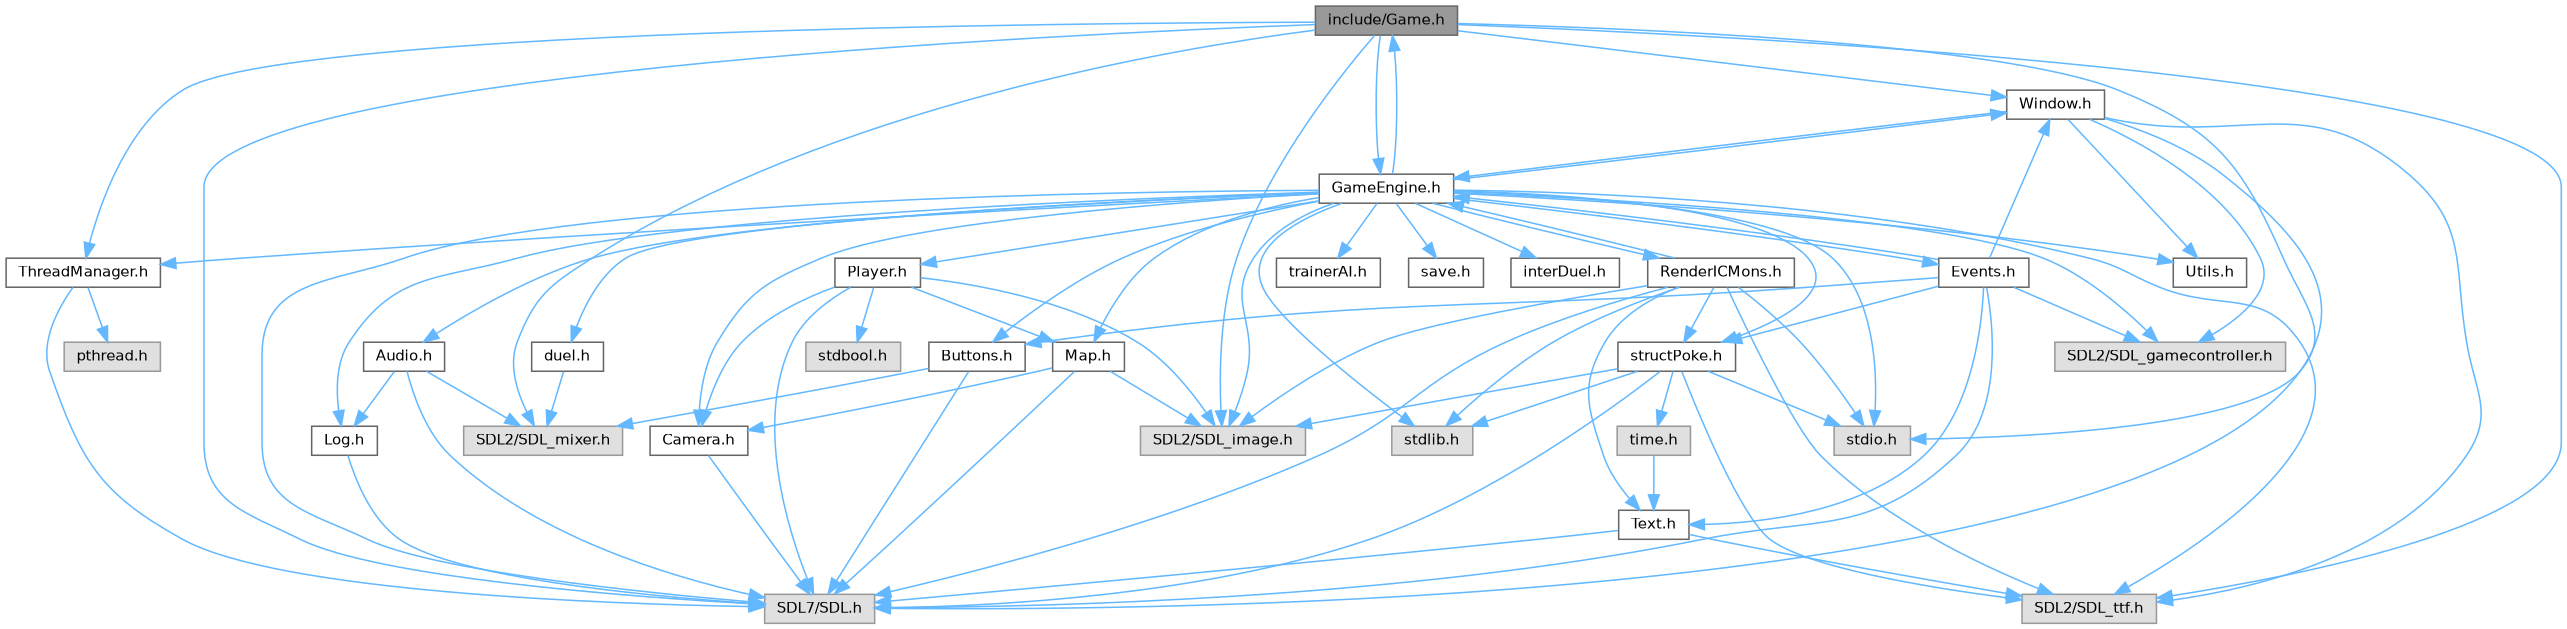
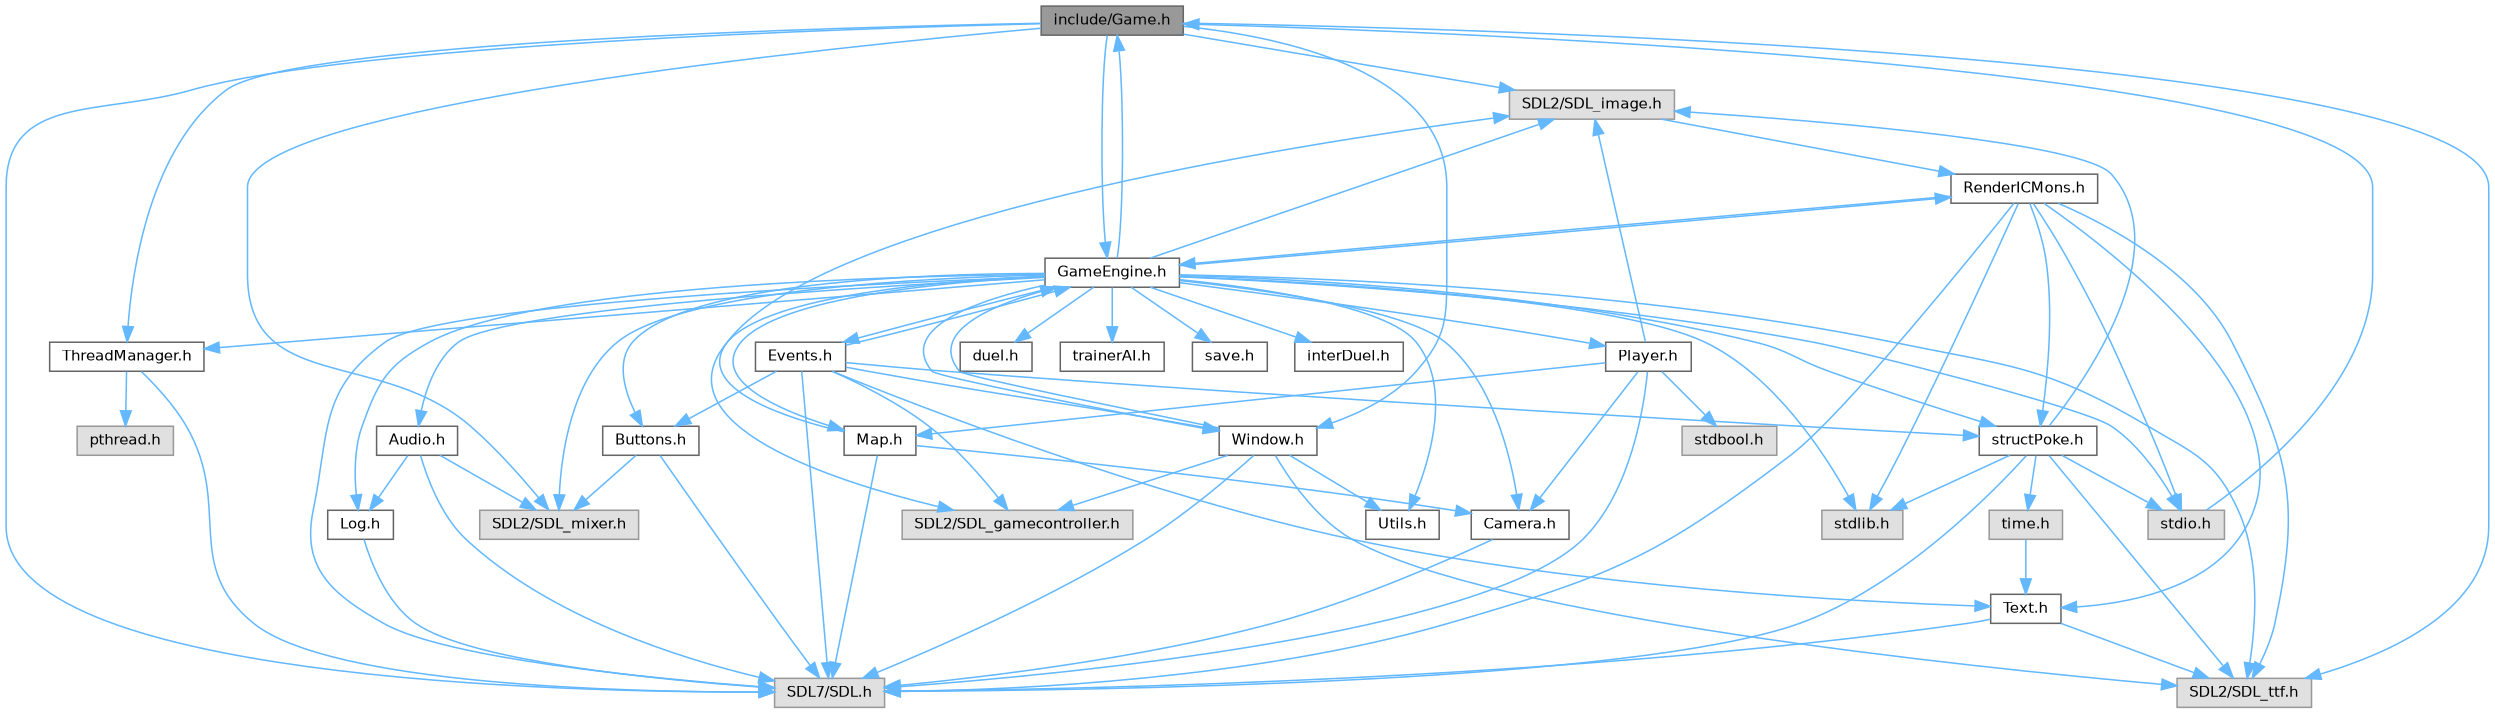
(2158, 108) -> (1991, 76)
(1440, 325) -> (1800, 145)
(558, 391) -> (616, 343)
